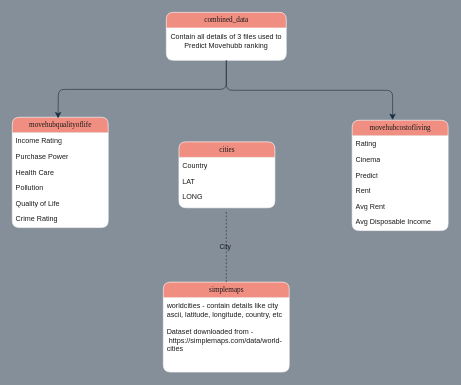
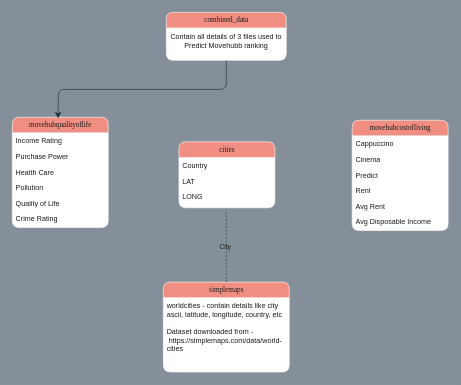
(393, 99) -> none
(367, 144) -> (375, 144)
